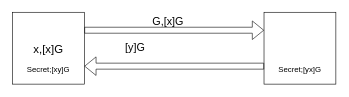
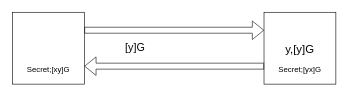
(168, 21) -> none
(48, 48) -> none
none -> (300, 48)
